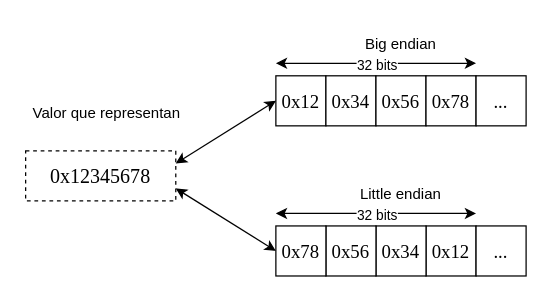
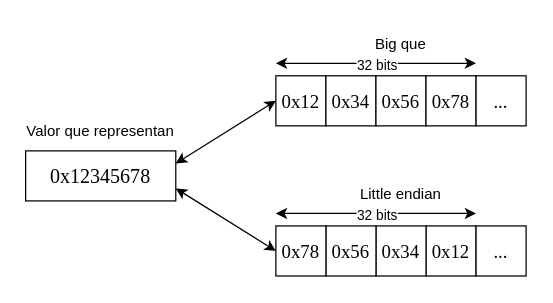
(401, 44) -> (401, 44)
(107, 113) -> (101, 132)
(101, 176) -> (101, 176)
